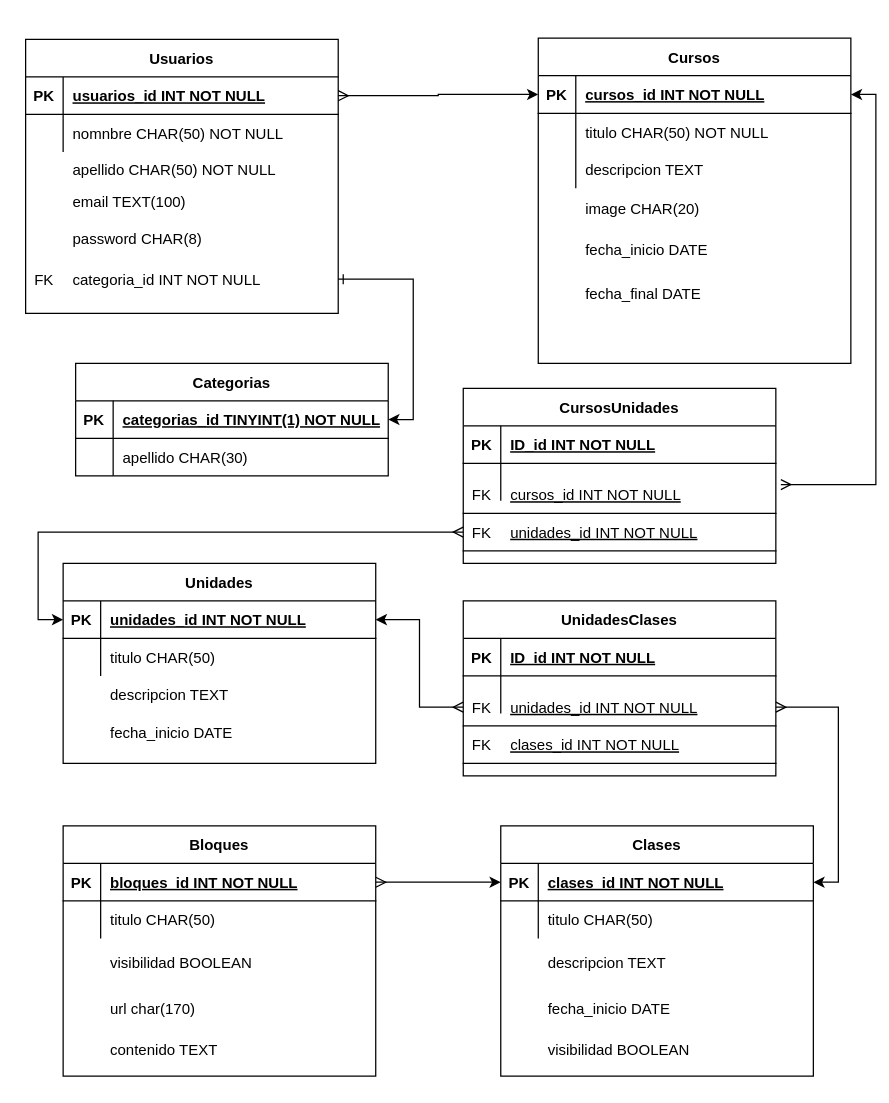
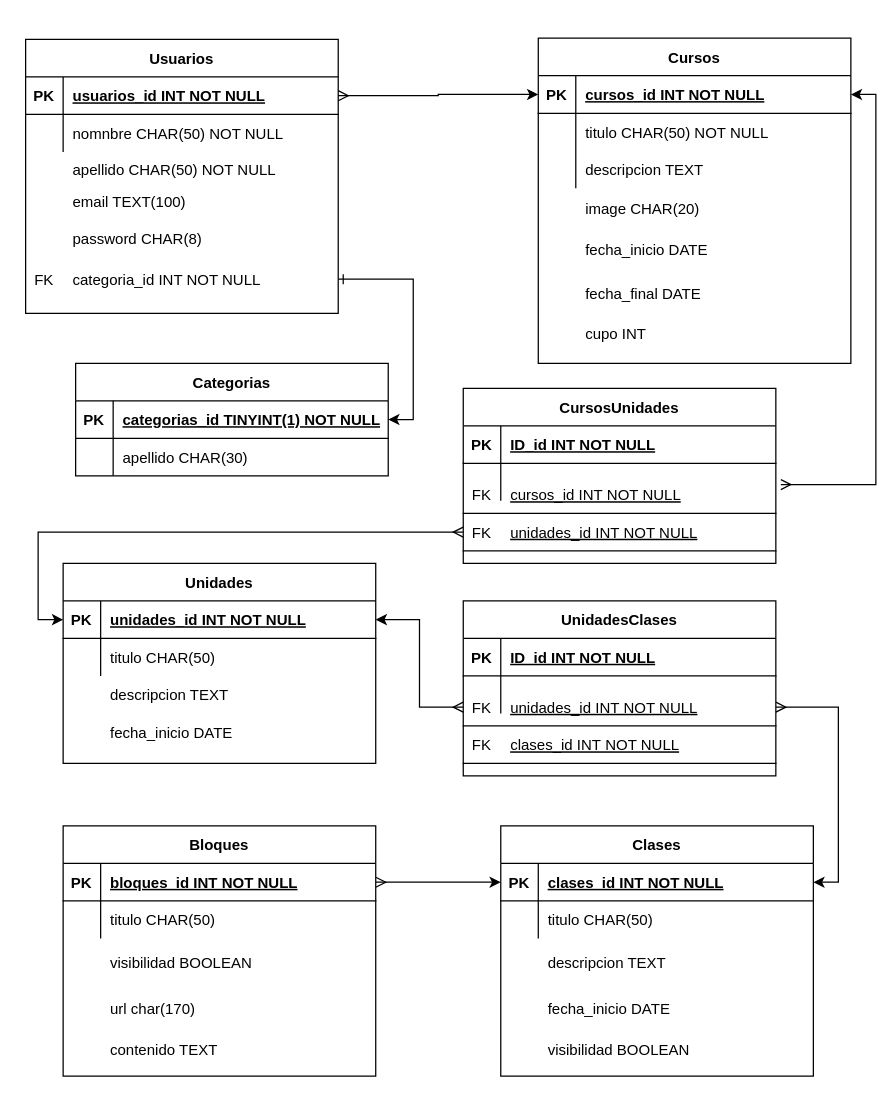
none -> (713, 333)
